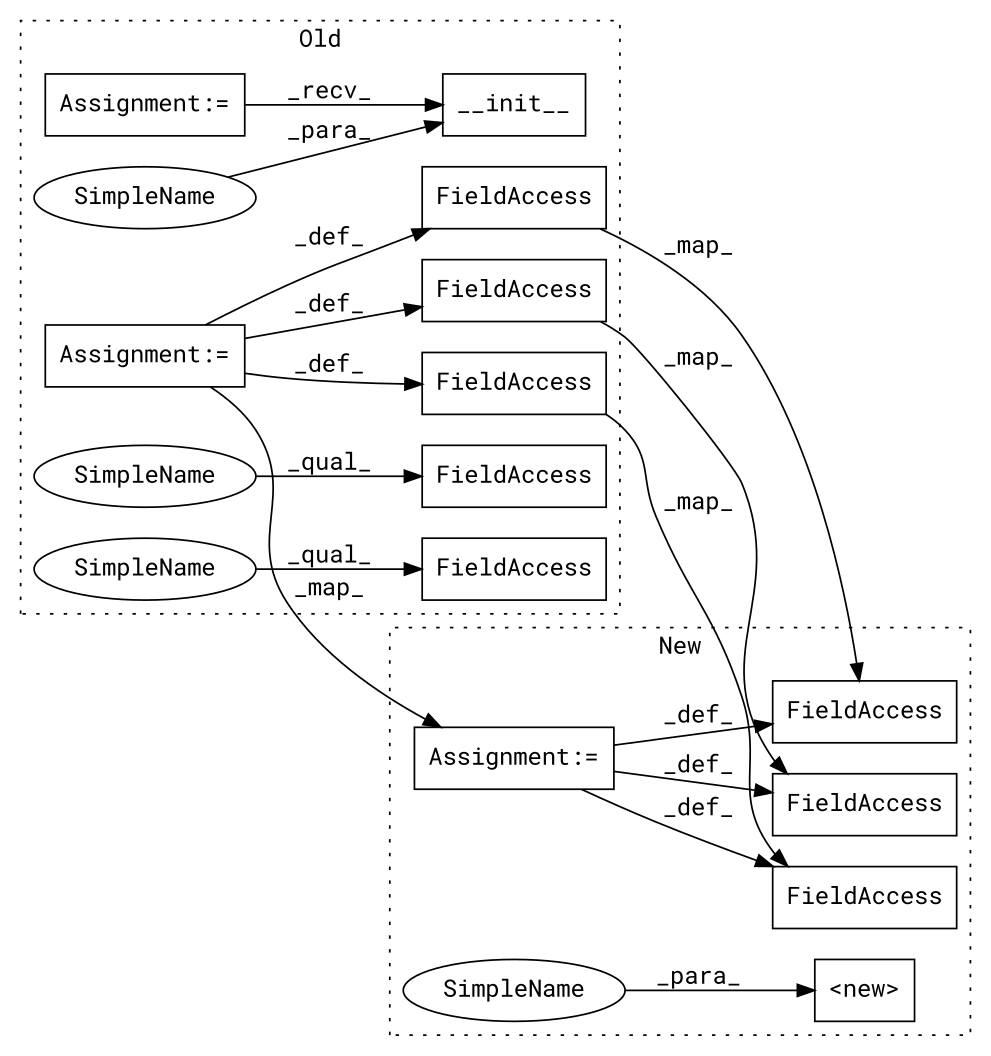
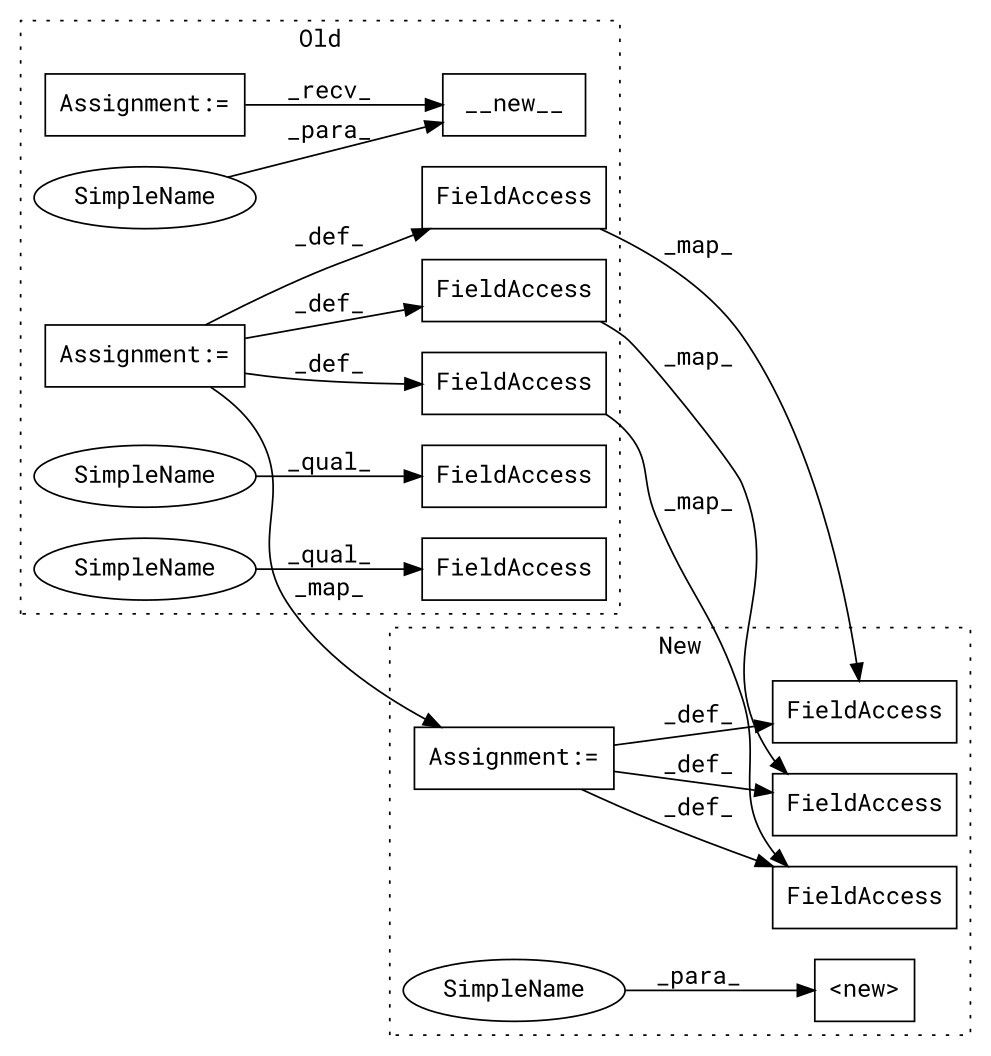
(514, 105) -> (514, 105)
